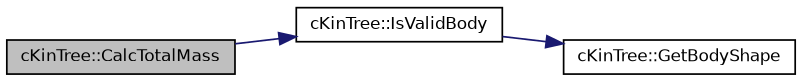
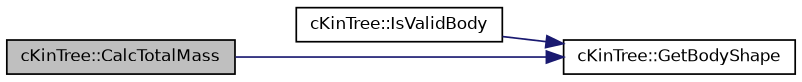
(257, 41) -> (391, 57)
